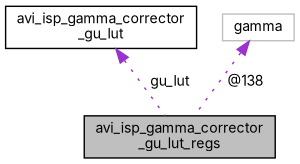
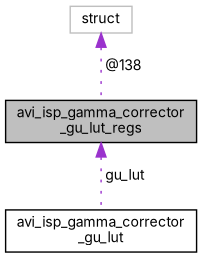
(258, 27) -> (101, 20)
(145, 88) -> (101, 183)
